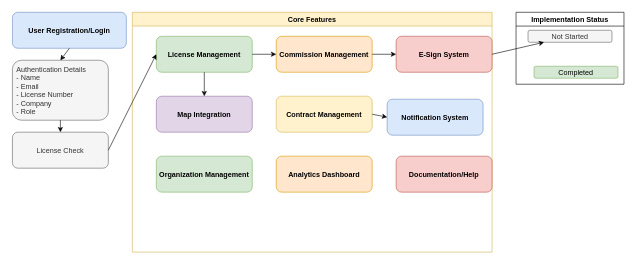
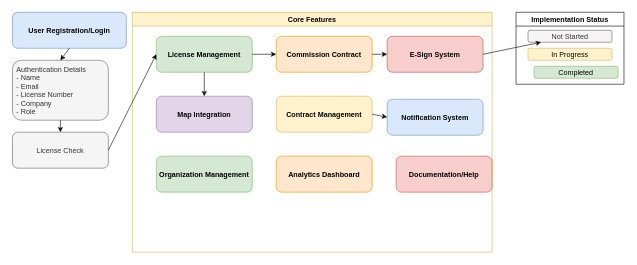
(444, 54) -> (435, 54)
none -> (570, 54)
(324, 55) -> (324, 55)
